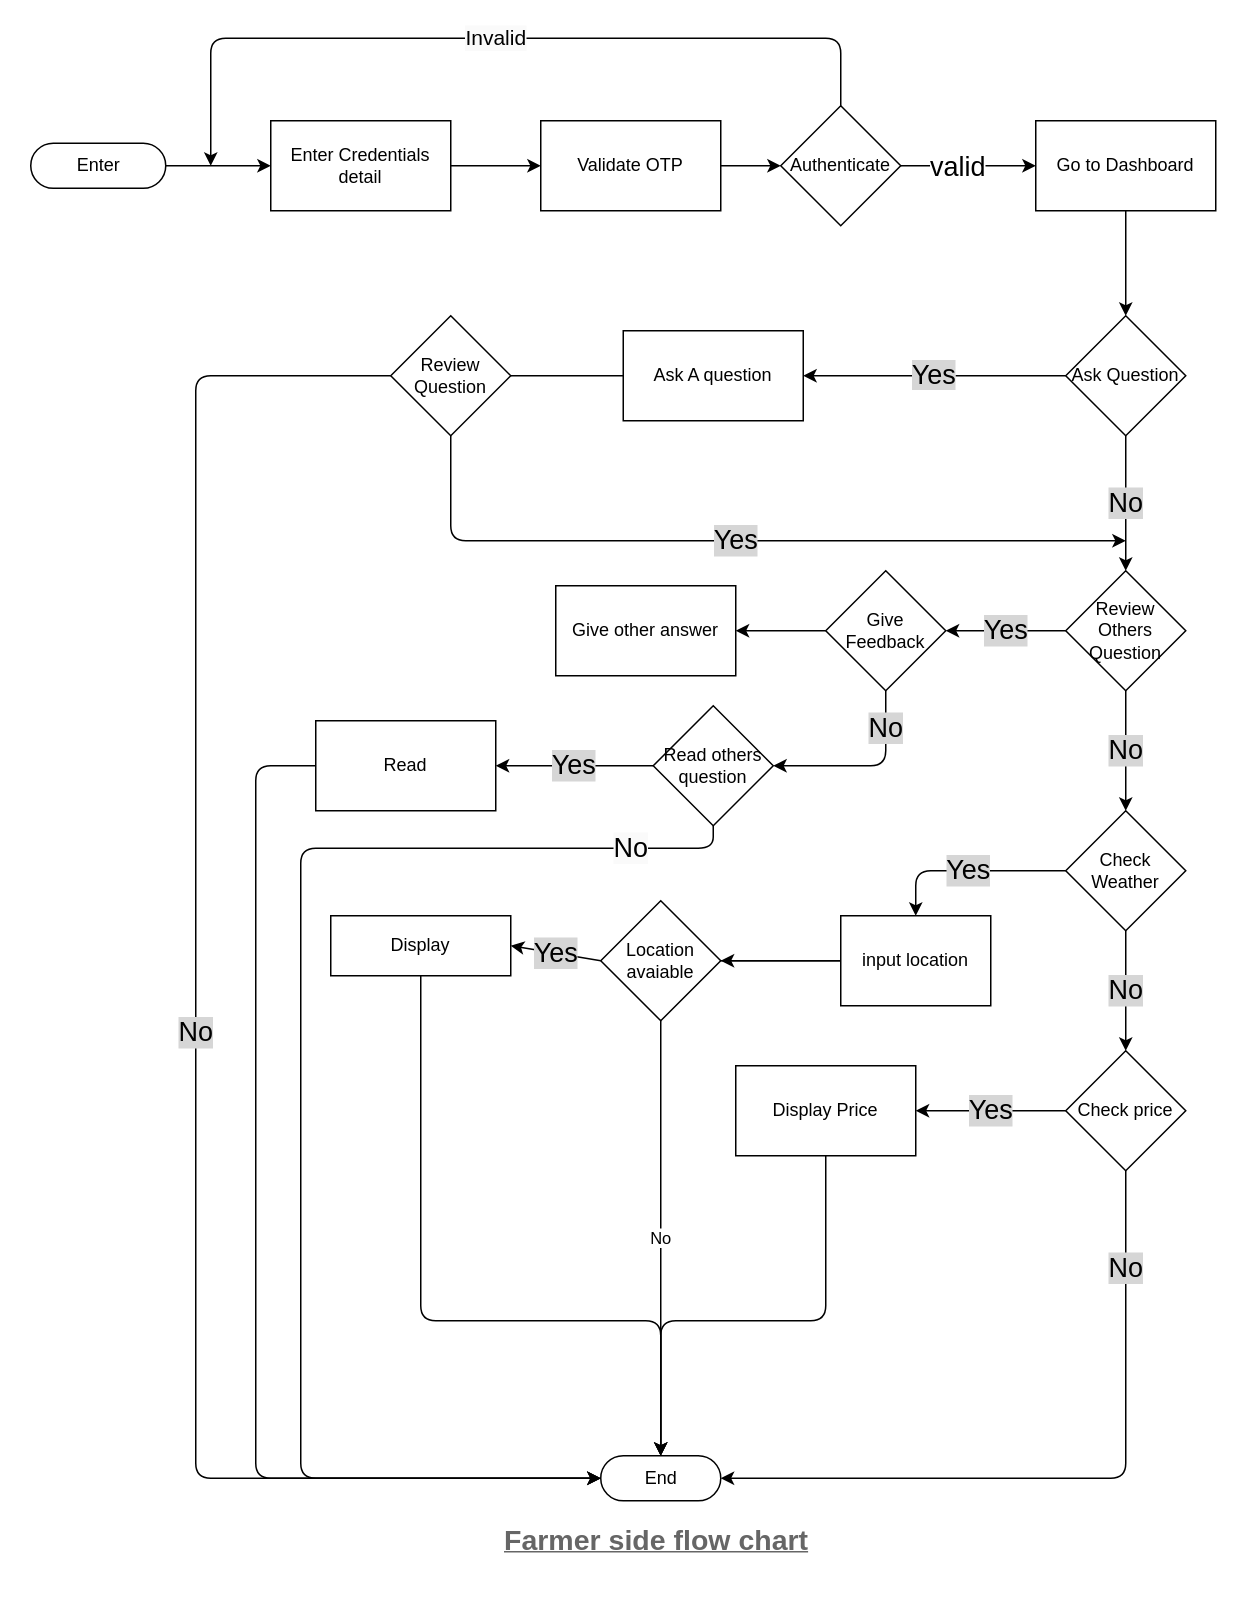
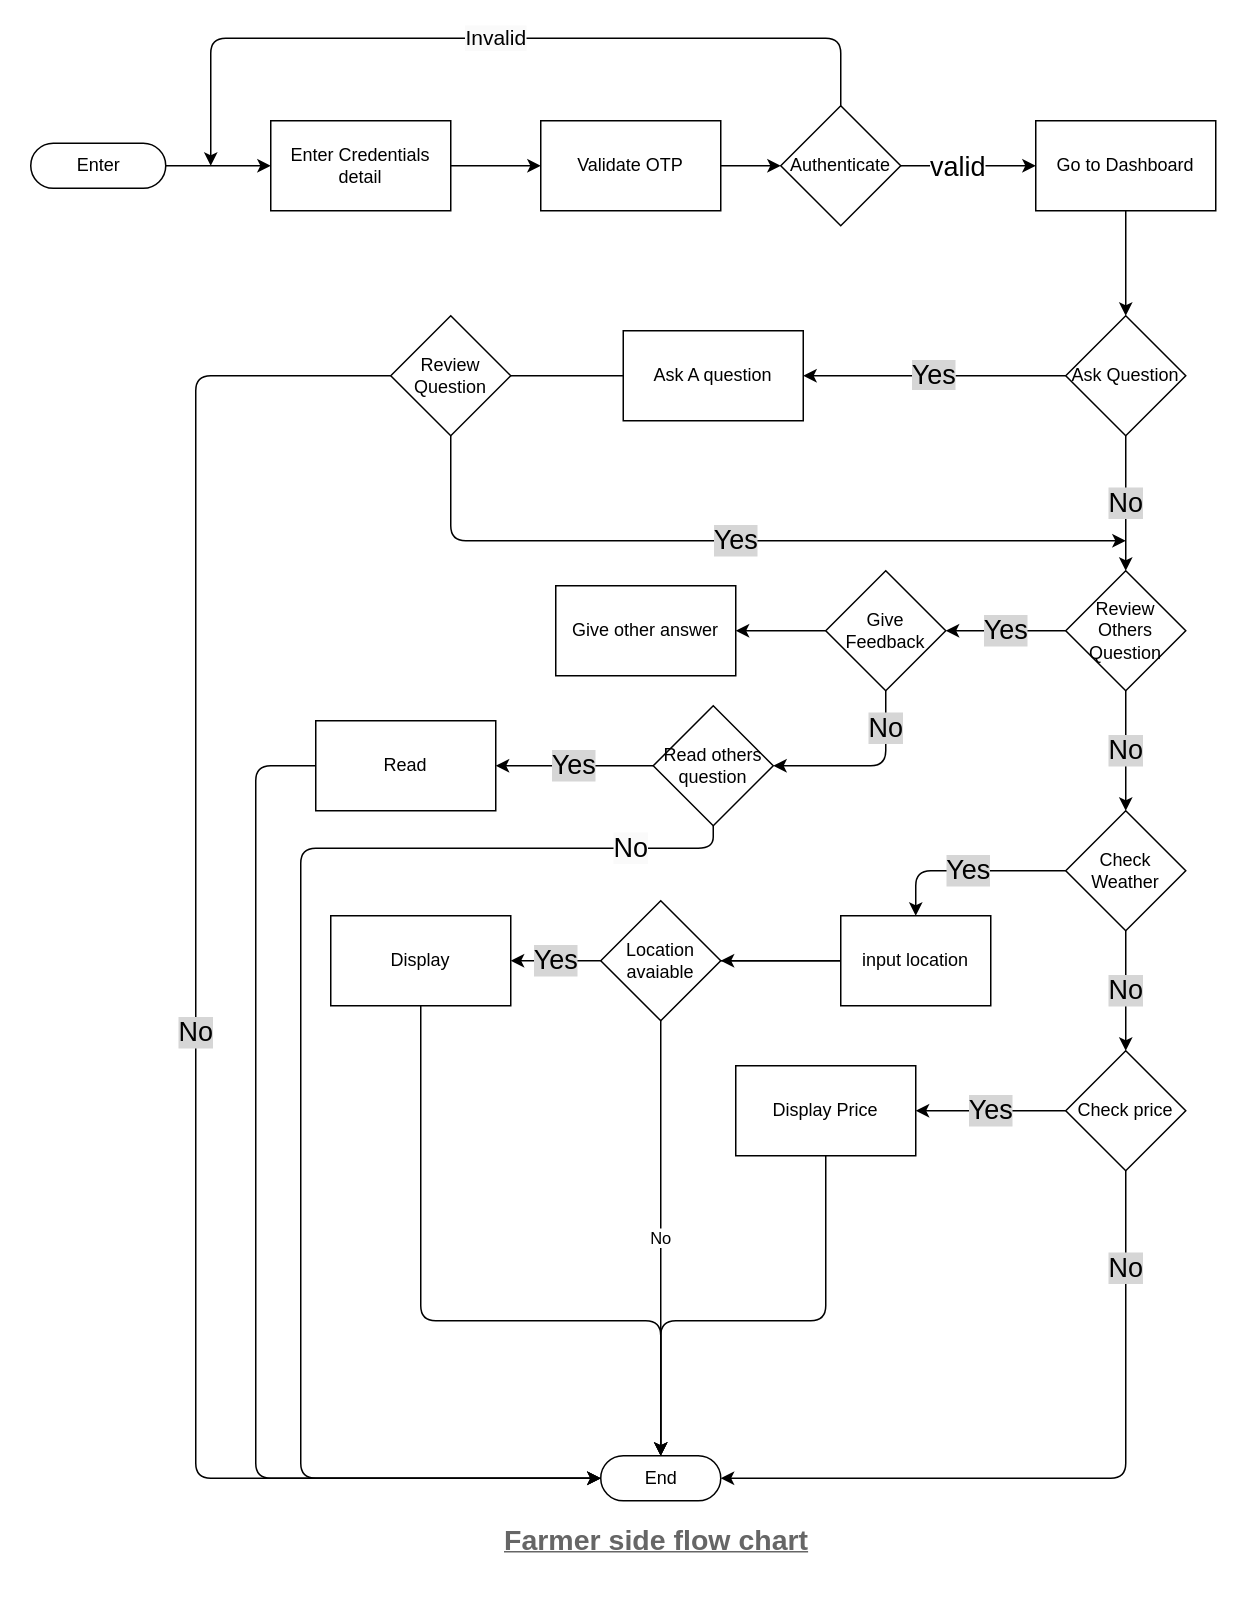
(421, 946) -> (421, 961)
